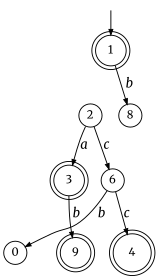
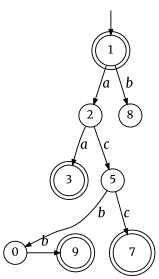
none -> (101, 82)
(113, 180) -> (113, 180)
(69, 214) -> (41, 253)
(132, 253) -> (132, 253)
